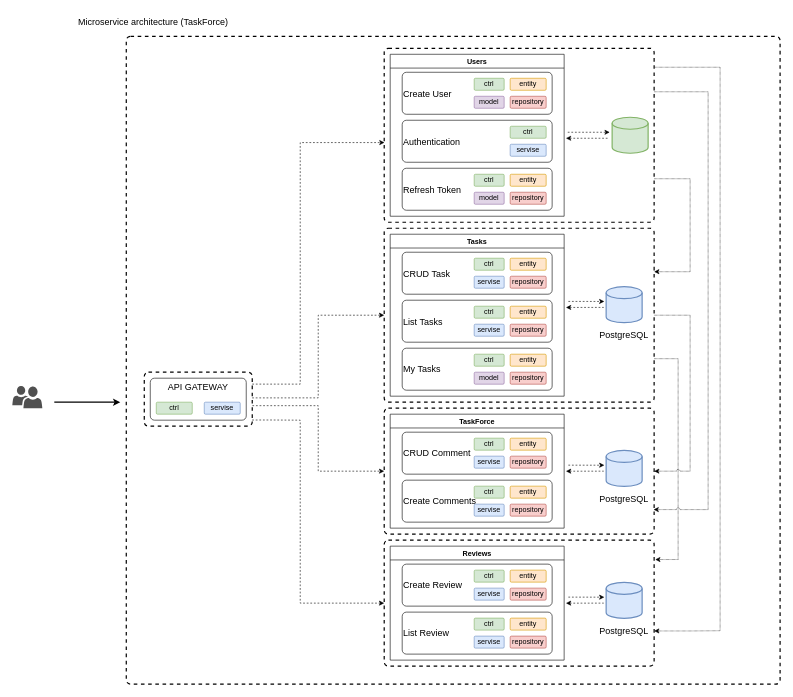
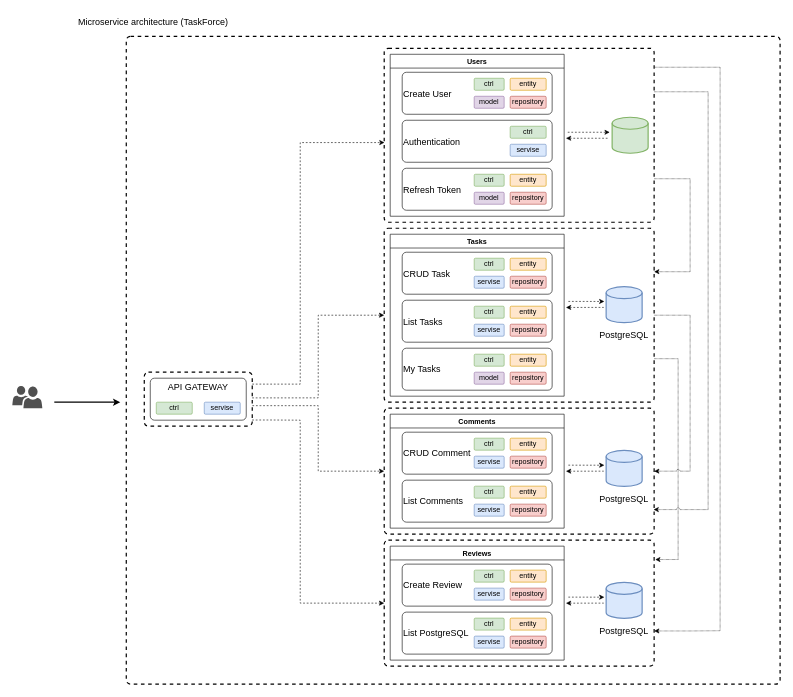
(477, 422) -> (477, 422)
(433, 501) -> (428, 501)
(423, 633) -> (432, 633)
